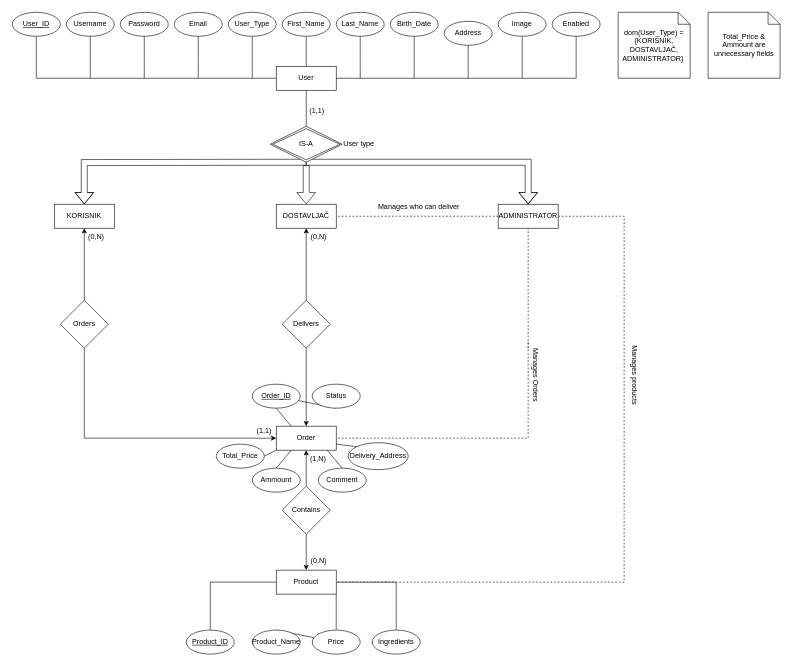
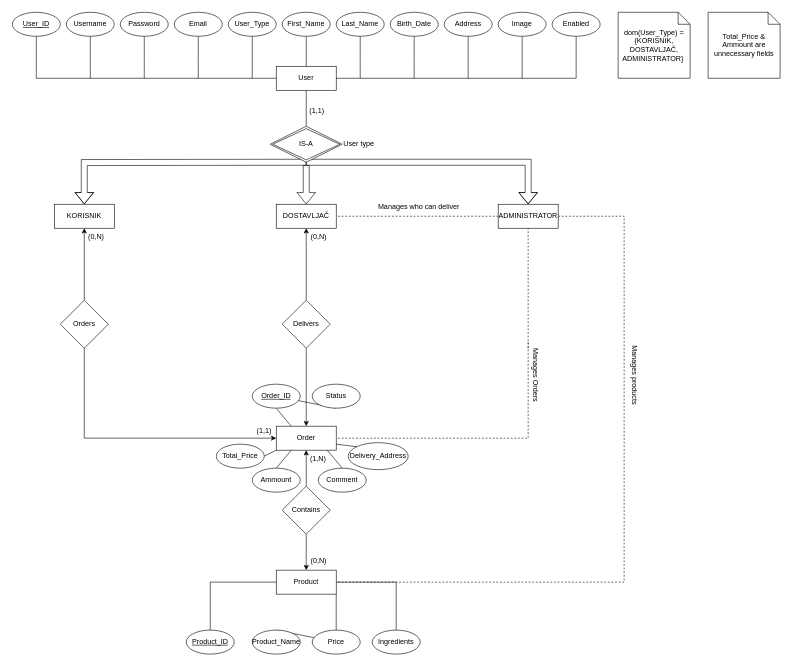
(468, 33) -> (468, 24)
